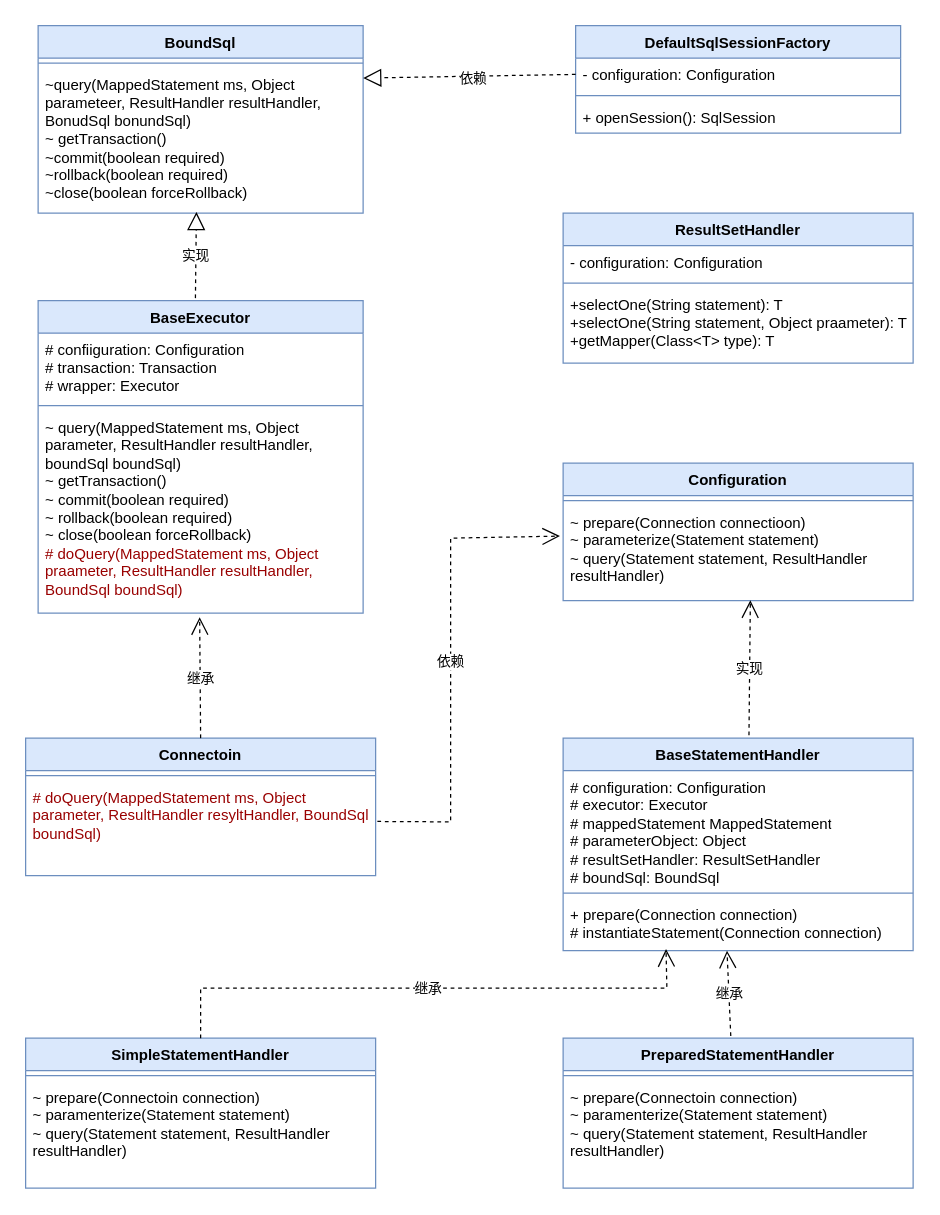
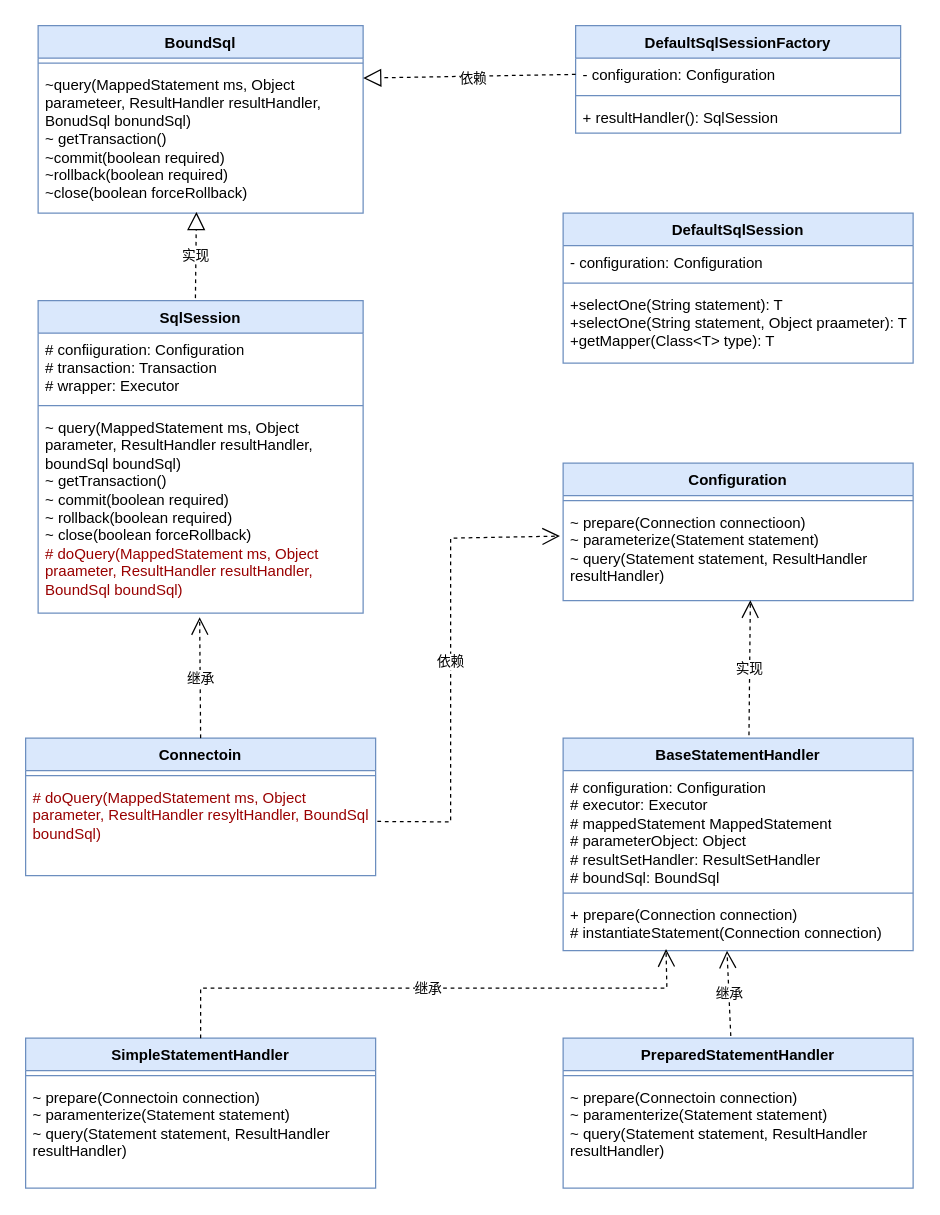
(685, 118) -> (691, 118)
(738, 231) -> (738, 231)
(201, 318) -> (201, 318)
